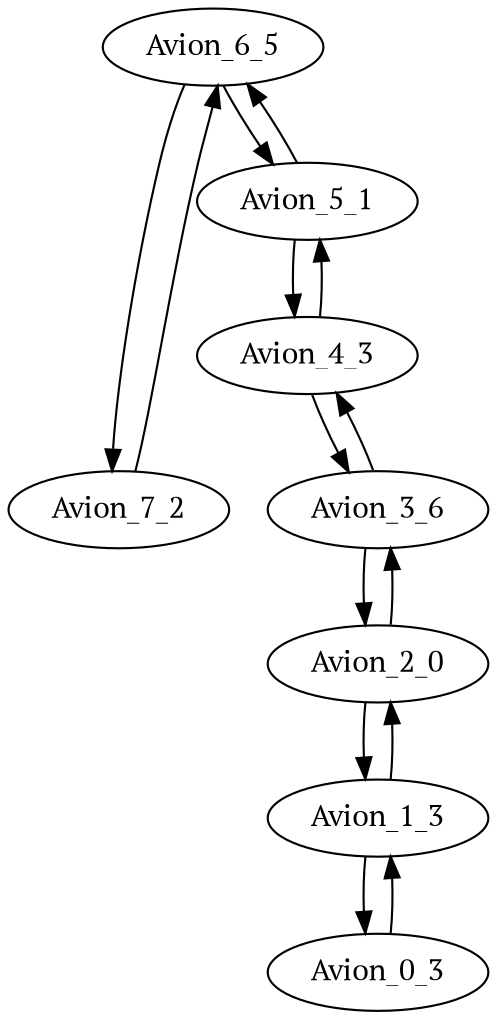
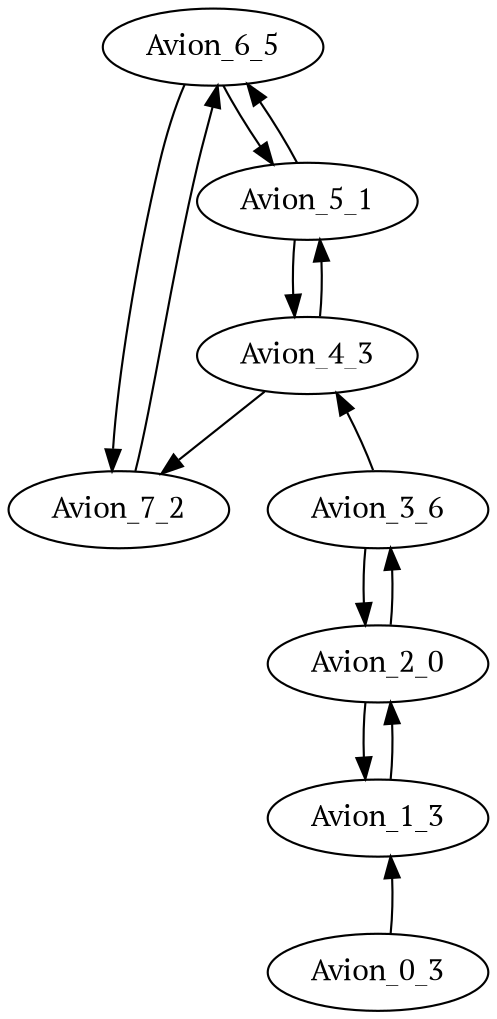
(324, 424) -> (222, 426)
(364, 884) -> none
